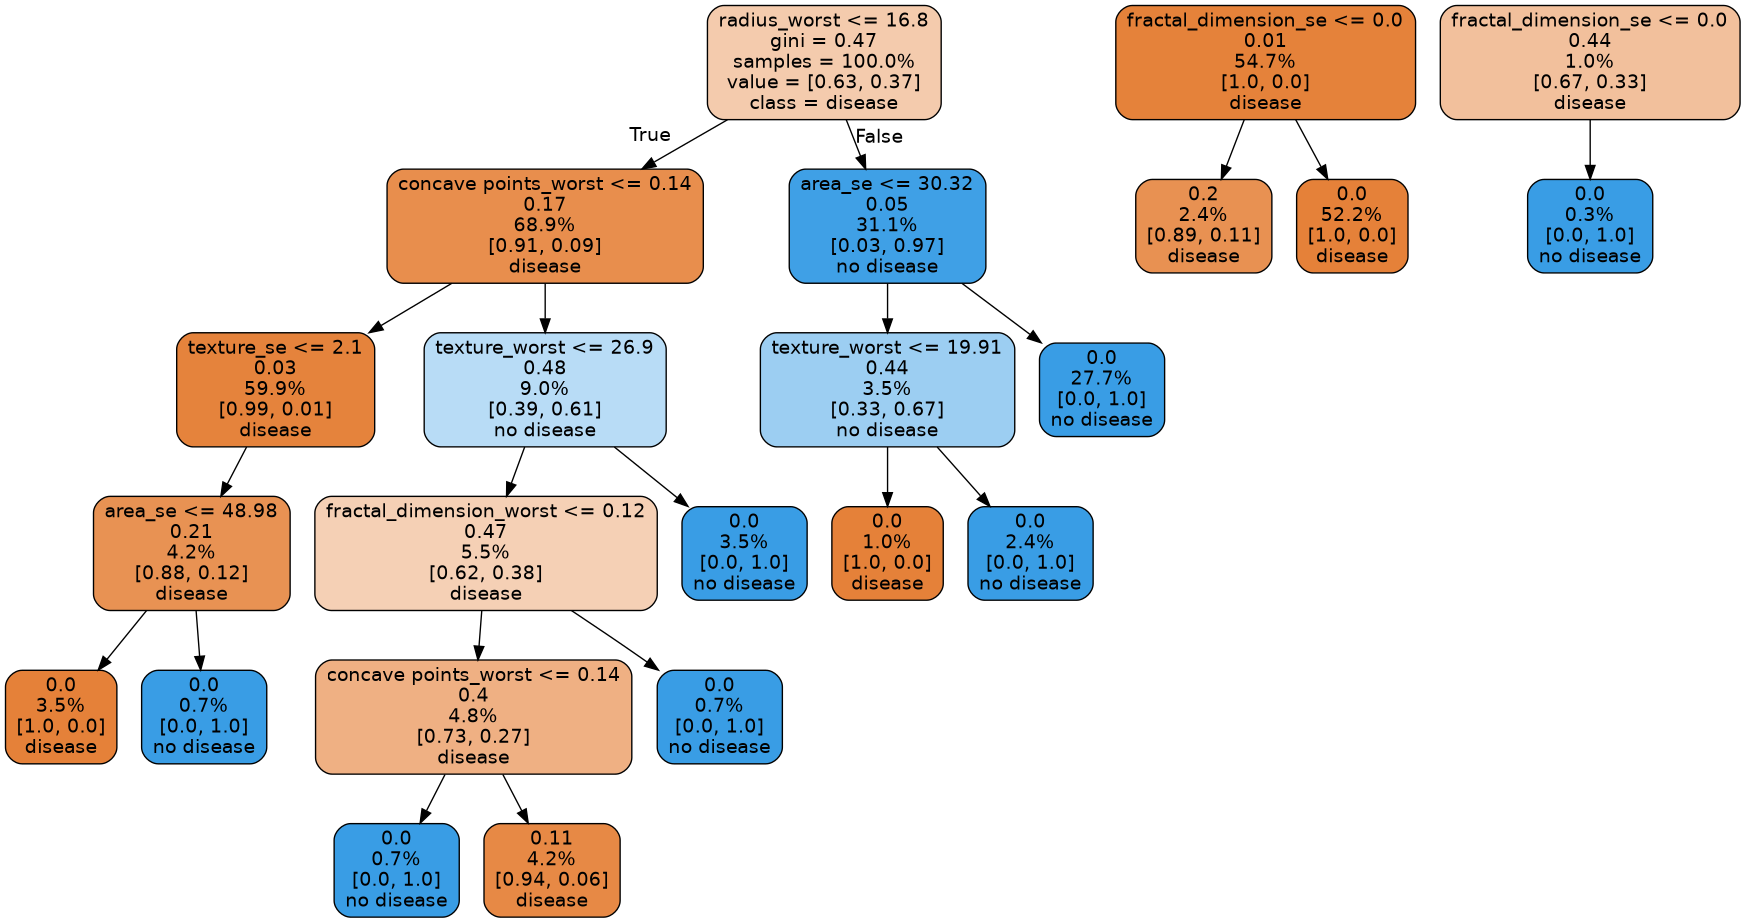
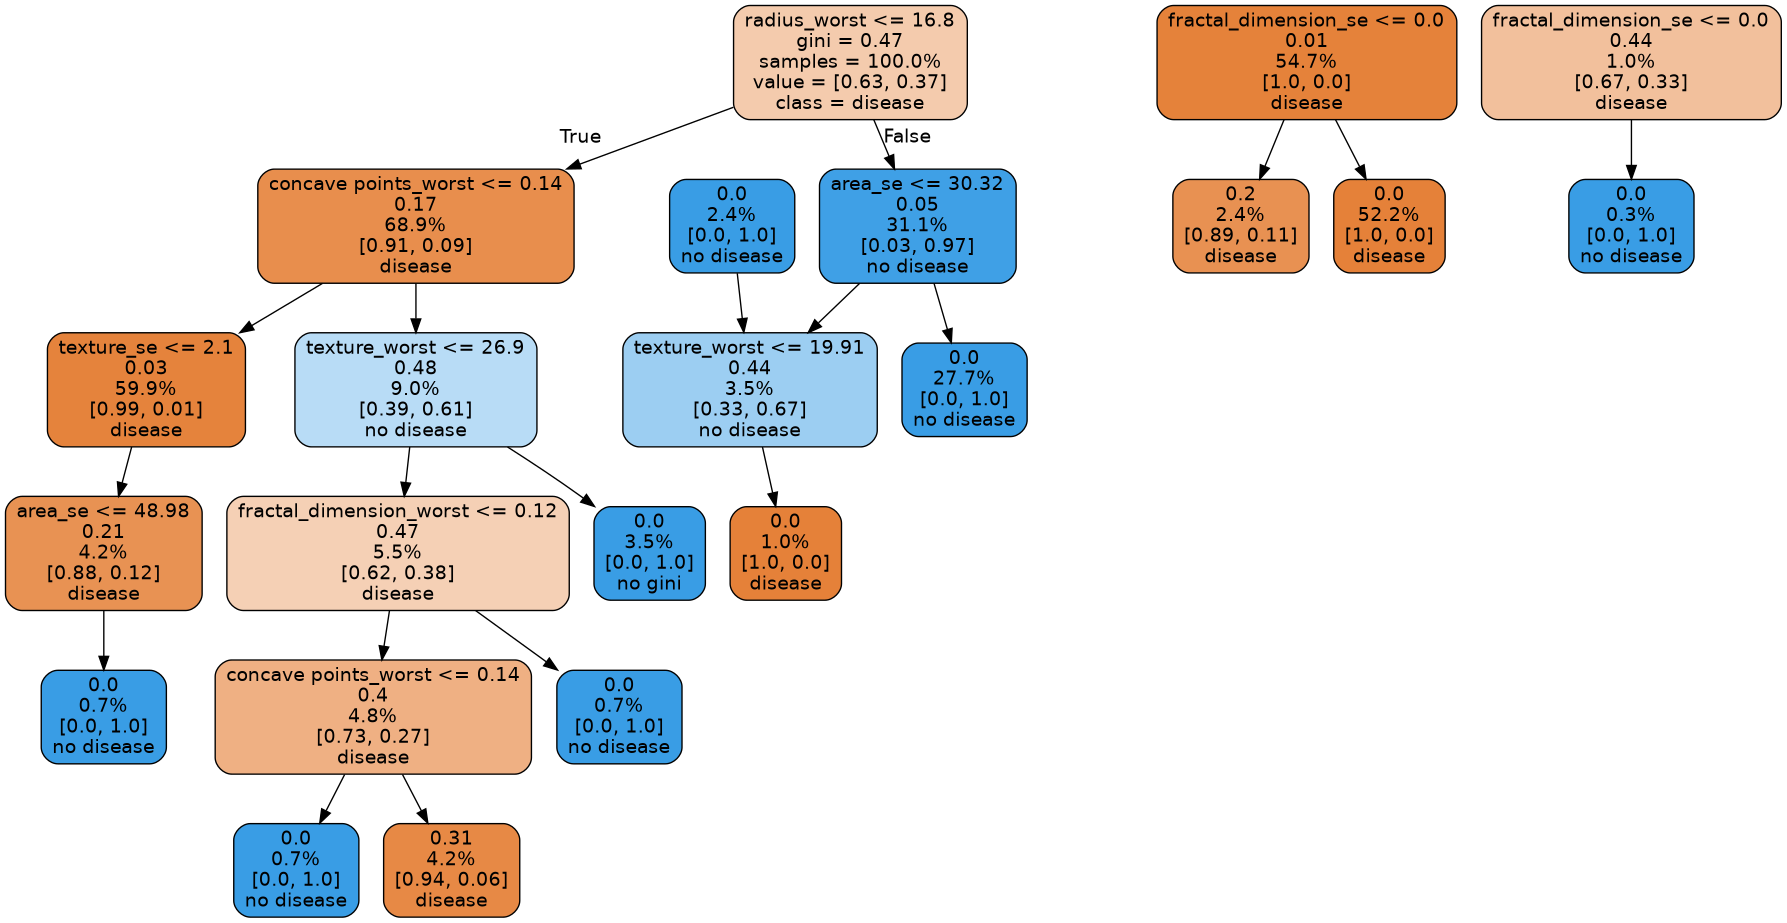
(959, 471) -> (740, 296)
(745, 553) -> (650, 553)
(61, 717) -> none
(552, 870) -> (452, 870)
